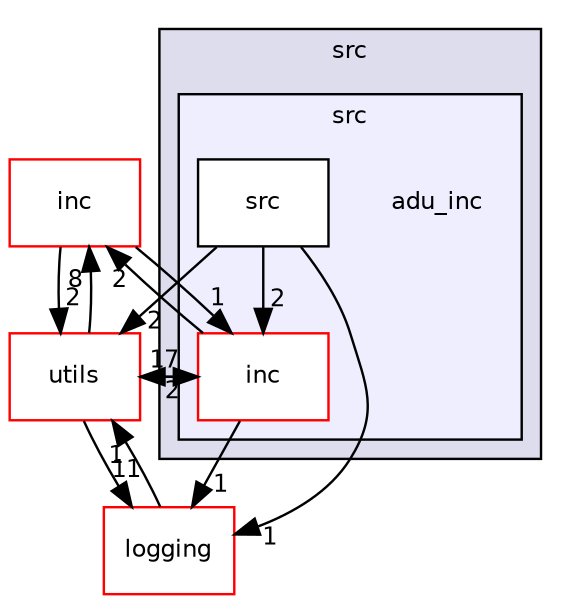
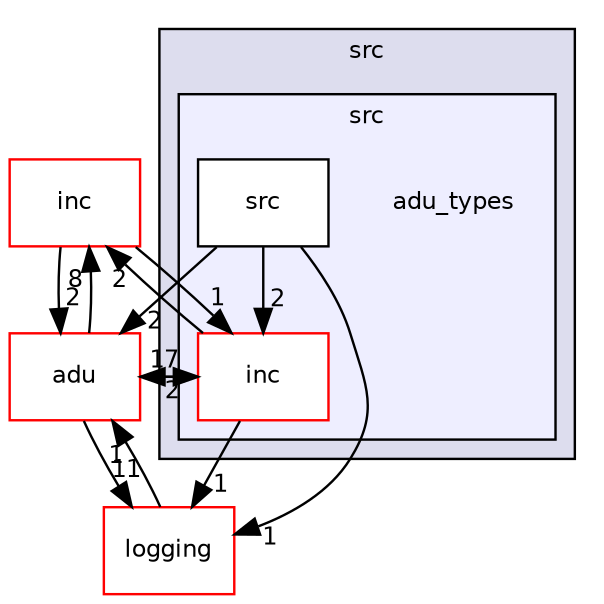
(437, 203) -> (454, 203)
(75, 377) -> (75, 377)
